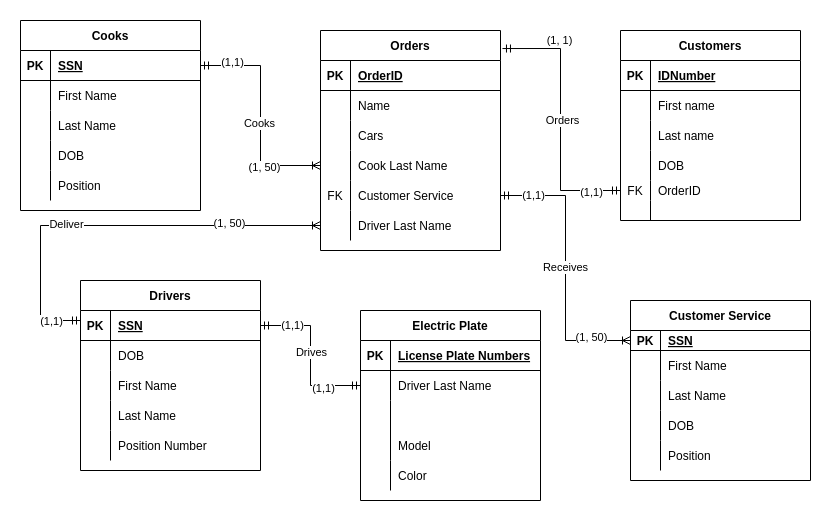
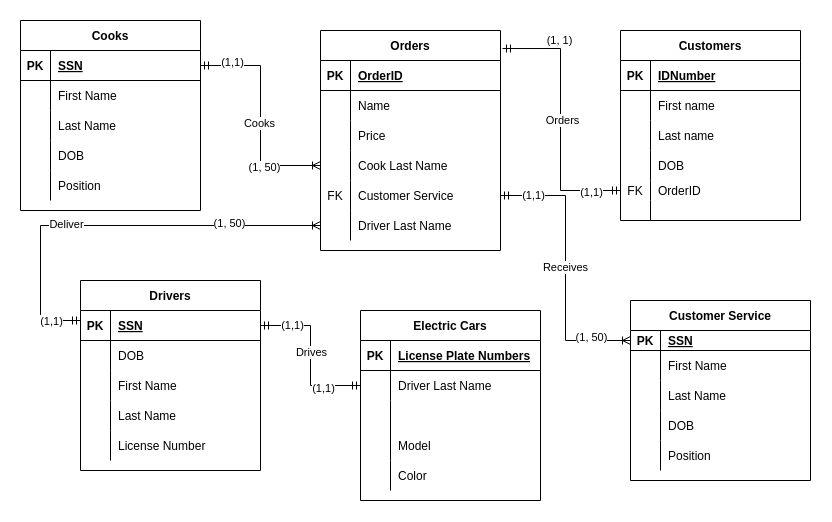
(371, 136) -> (373, 136)
(450, 326) -> (450, 326)
(164, 446) -> (162, 446)
